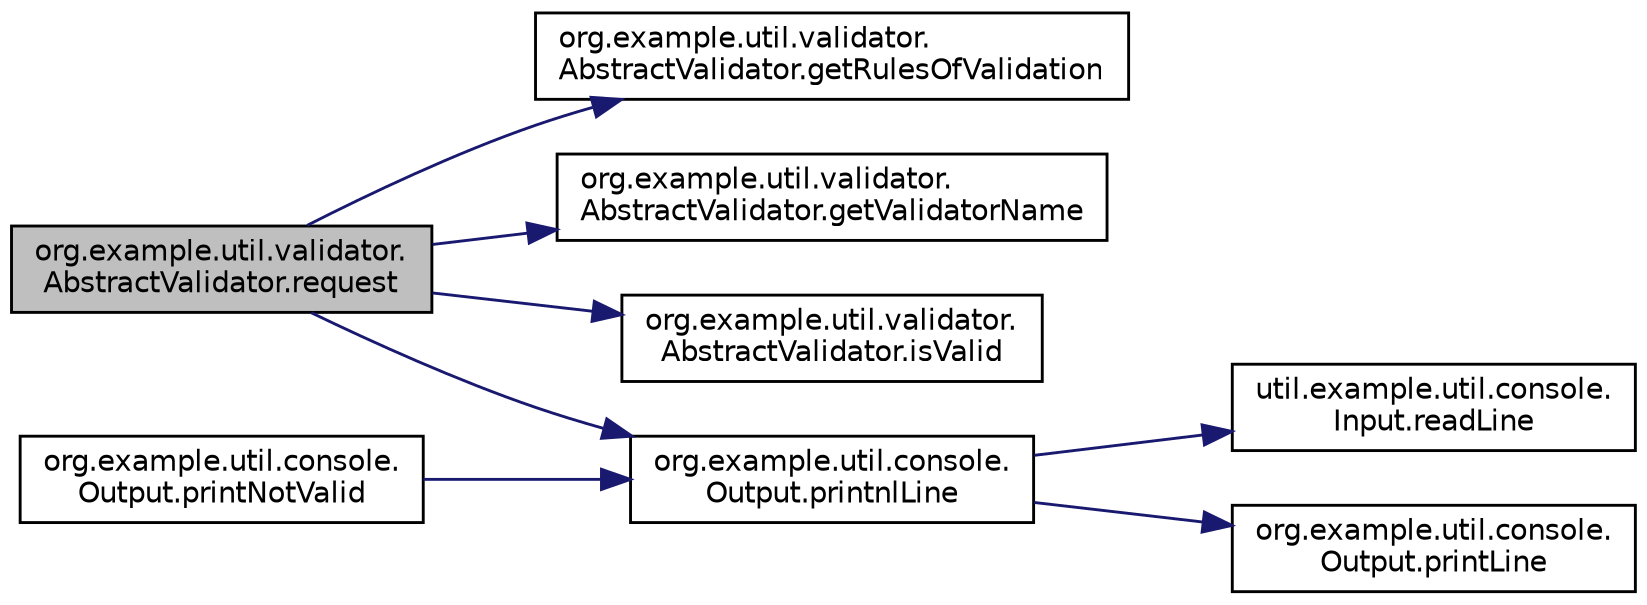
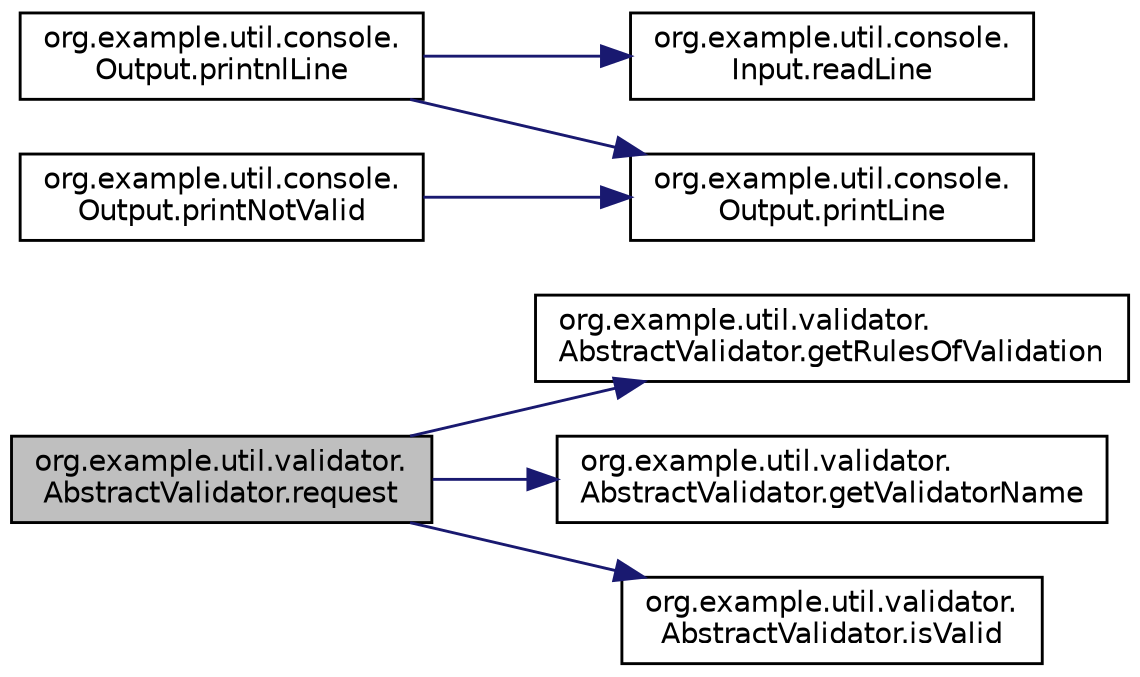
(455, 377) -> none
(1434, 407) -> (832, 56)
(512, 479) -> (512, 197)
